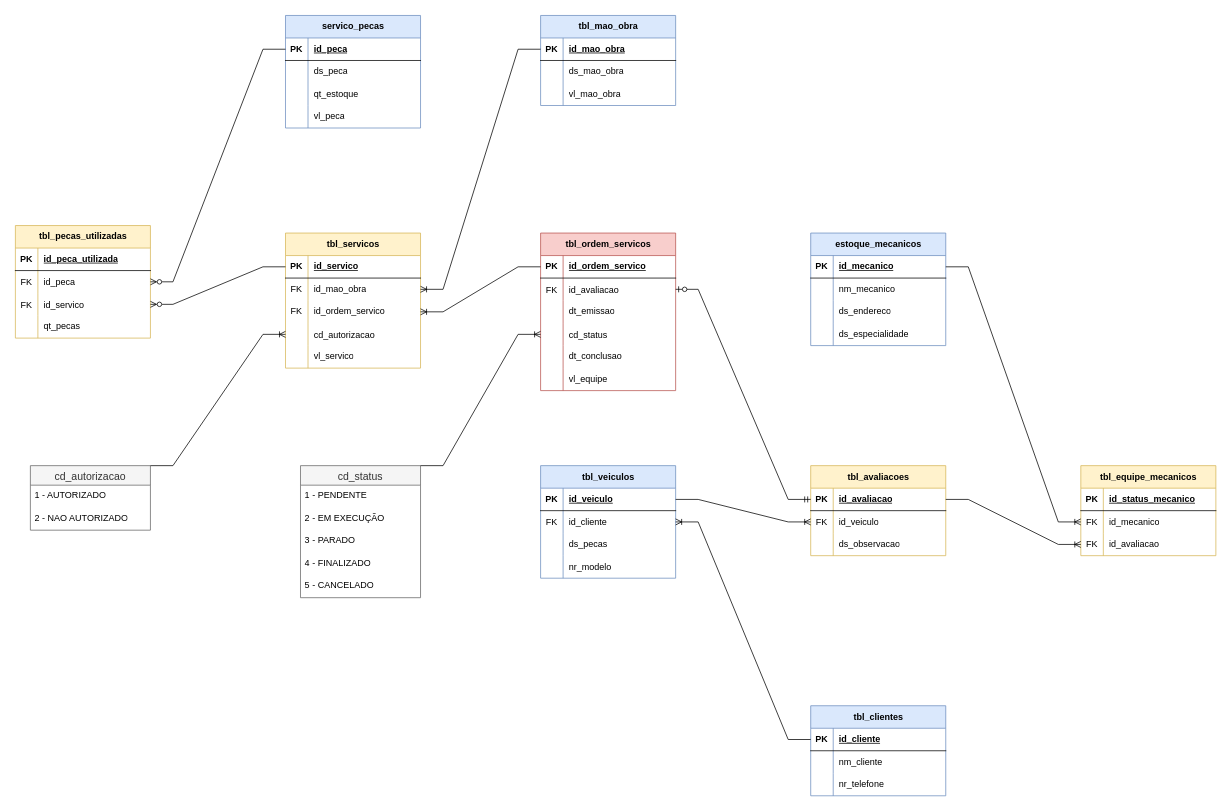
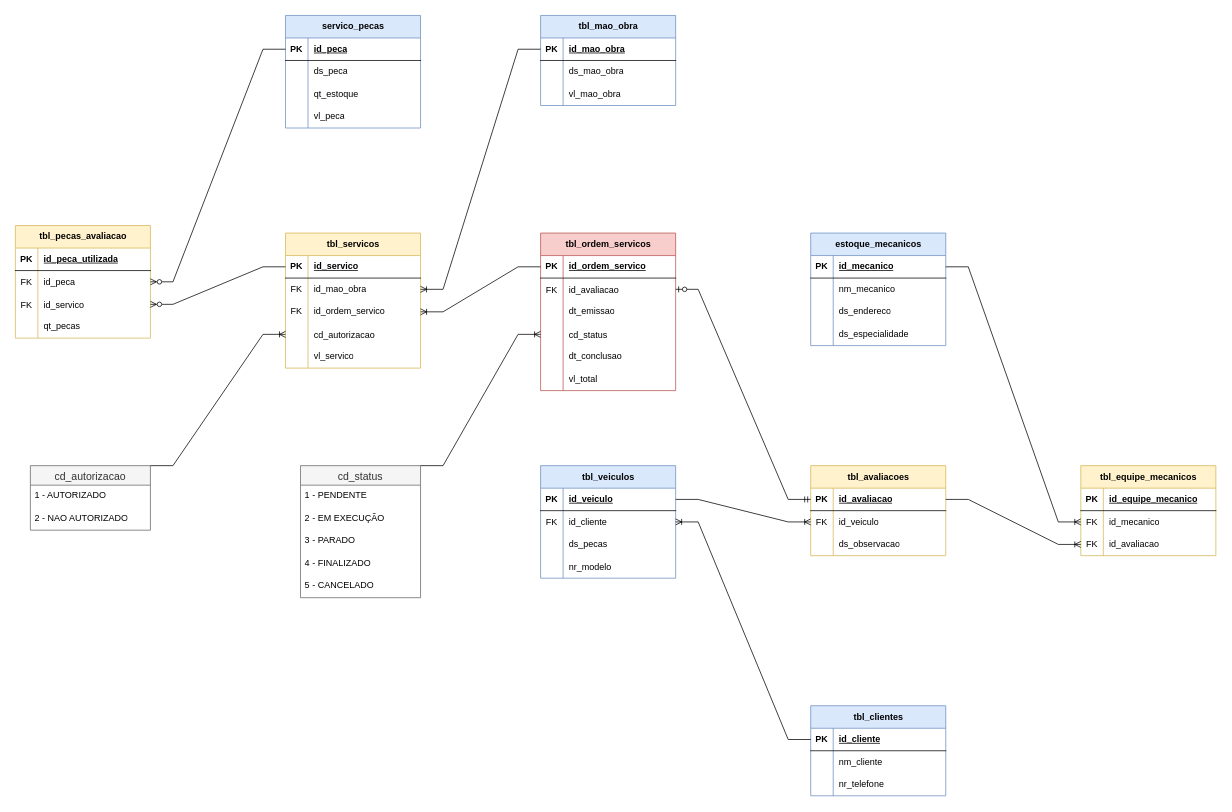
(83, 237) -> (83, 237)
(589, 379) -> (587, 379)
(1152, 499) -> (1151, 499)
